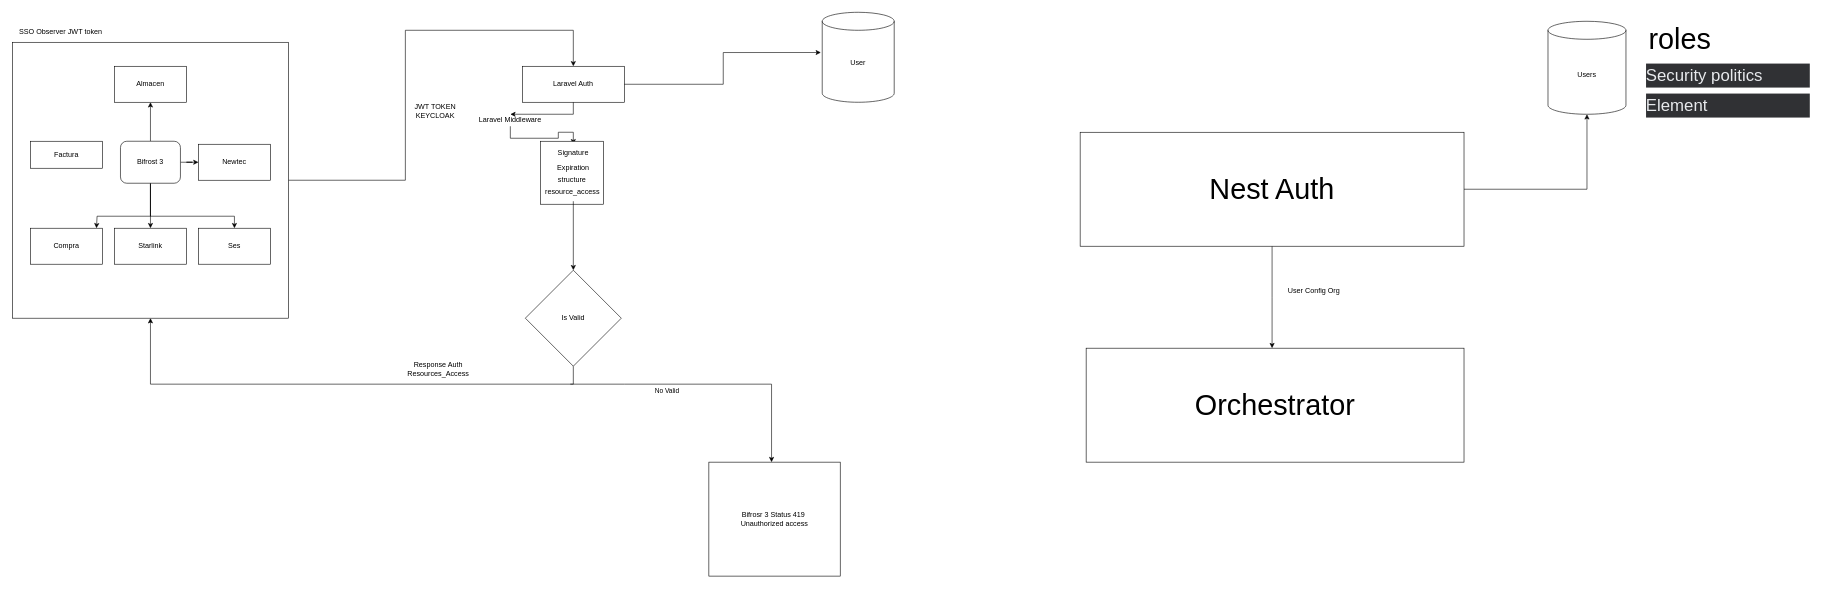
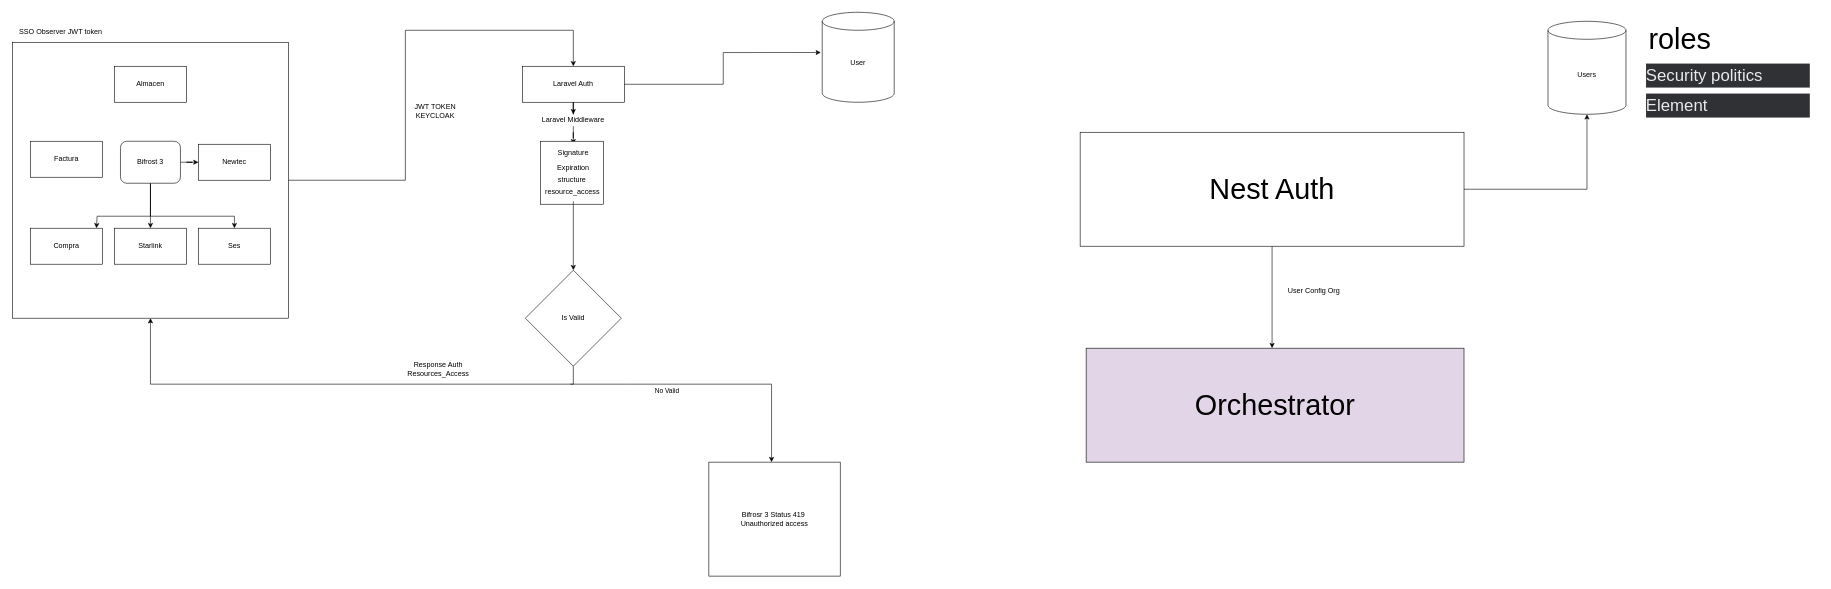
(510, 120) -> (573, 120)
(150, 124) -> none
(66, 155) -> (66, 159)
(1275, 405) -> (1275, 405)
